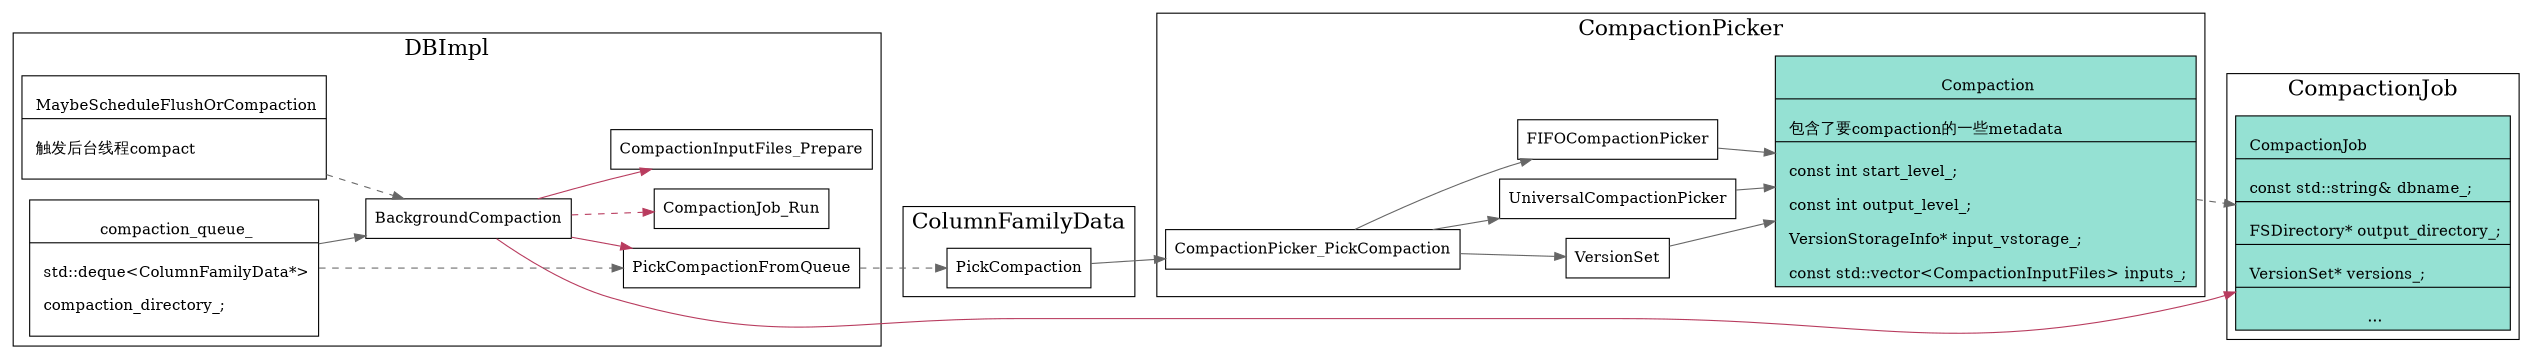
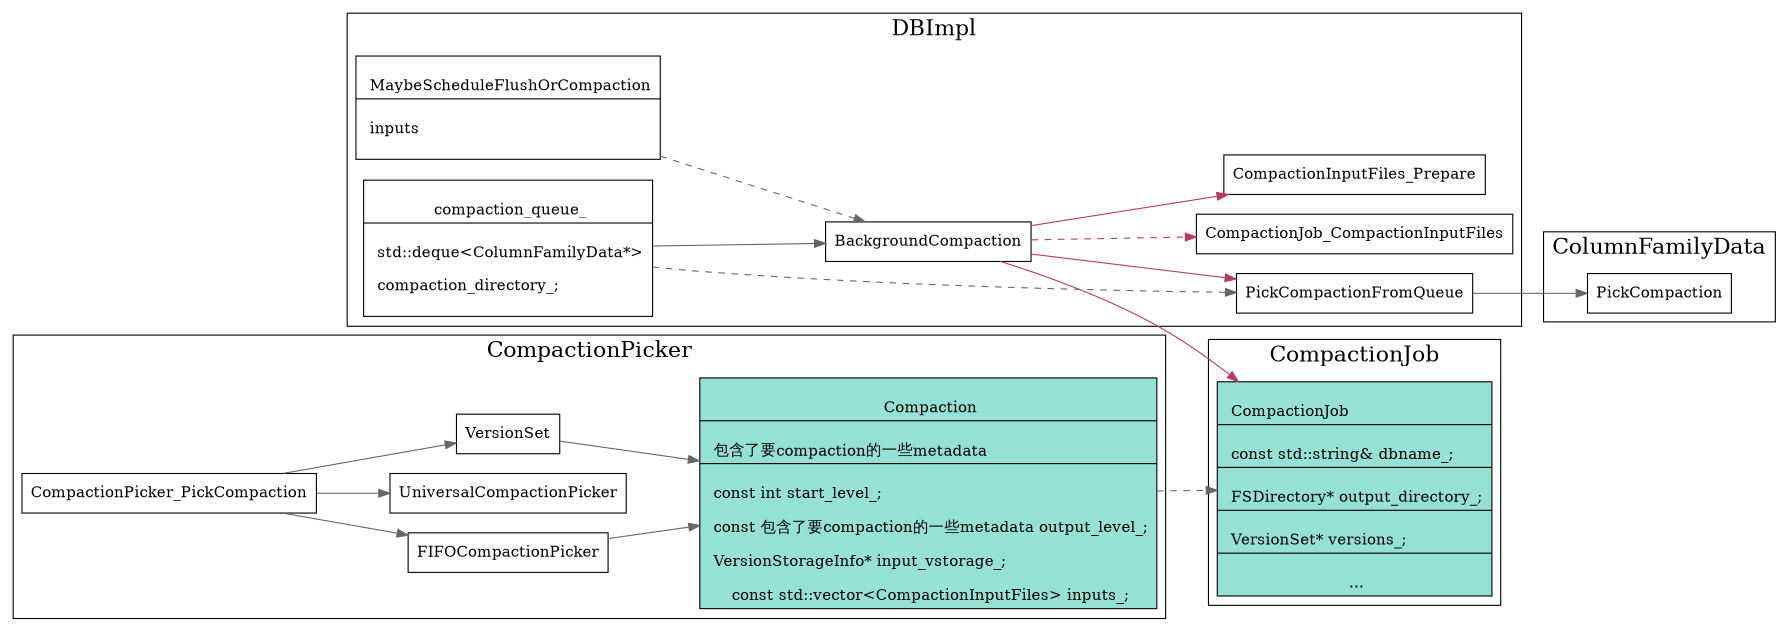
(114, 148) -> (392, 129)
(1750, 189) -> none
(1878, 205) -> (928, 527)
(742, 209) -> (1355, 234)
(1123, 261) -> none
(896, 268) -> (1530, 293)
